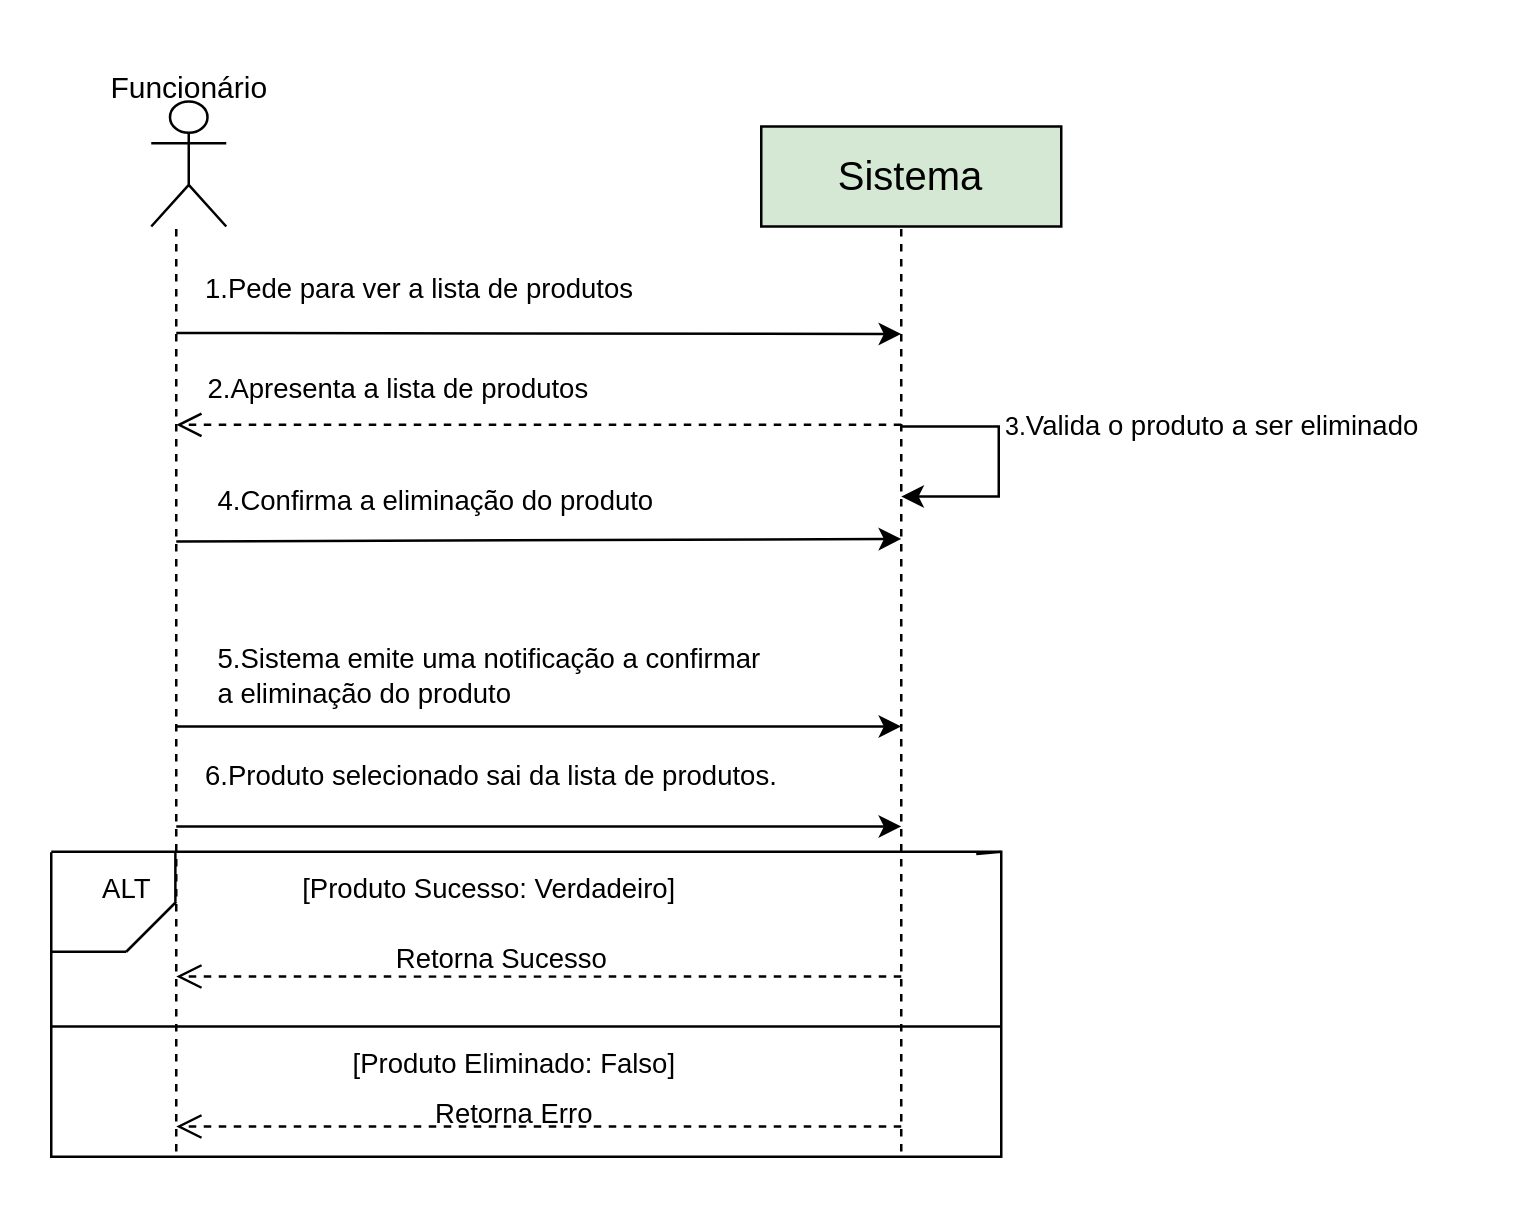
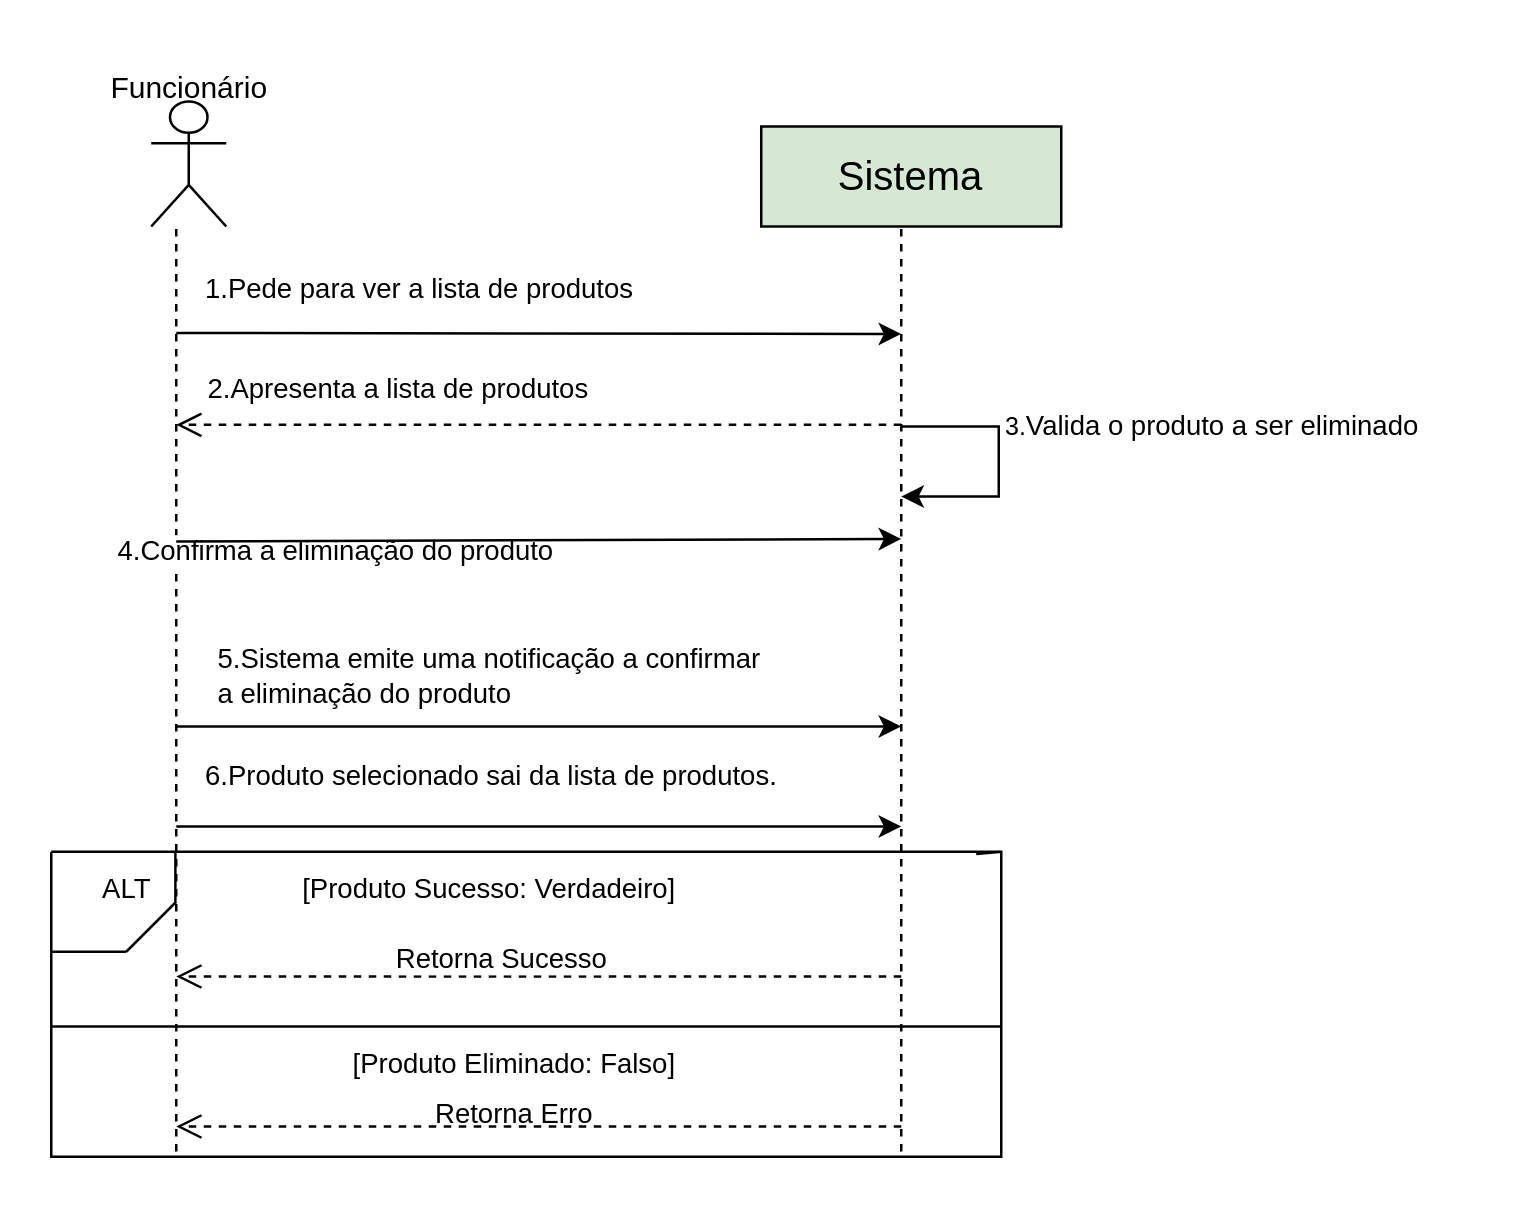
(464, 501) -> (364, 551)
